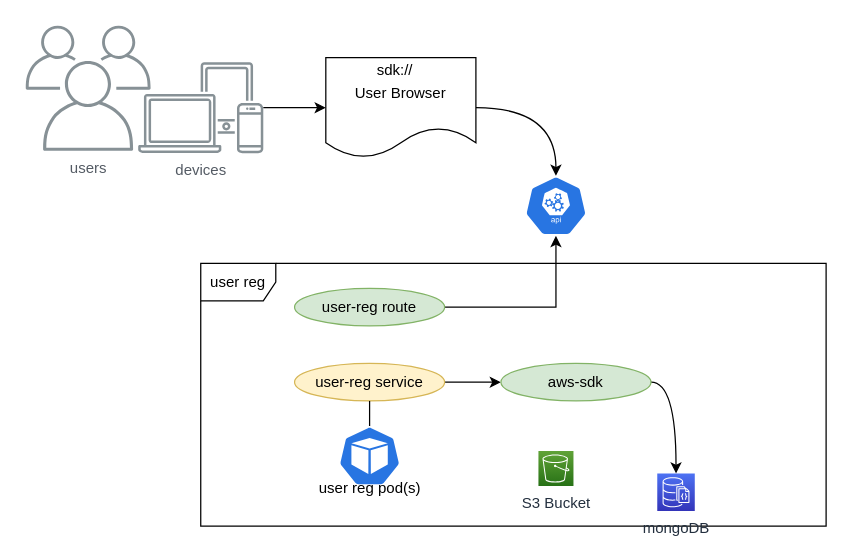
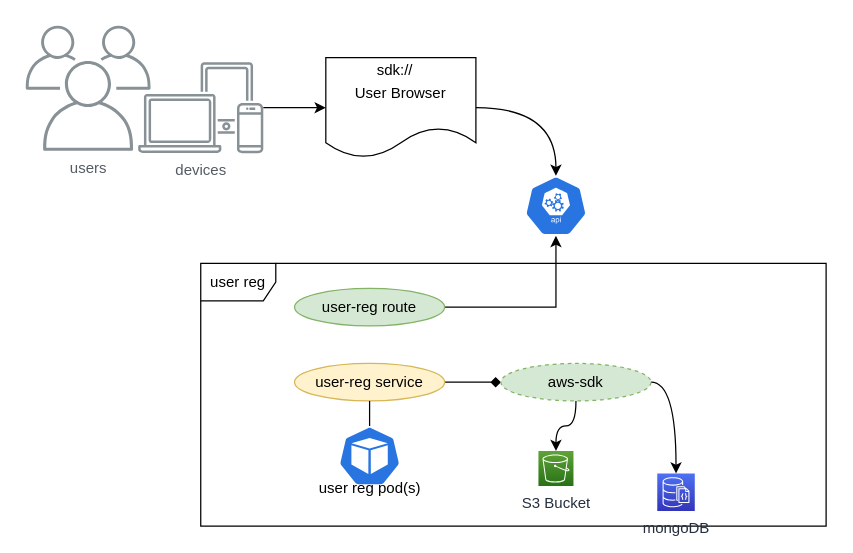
(491, 382) -> (490, 382)
(576, 382) -> (576, 382)
none -> (571, 423)
